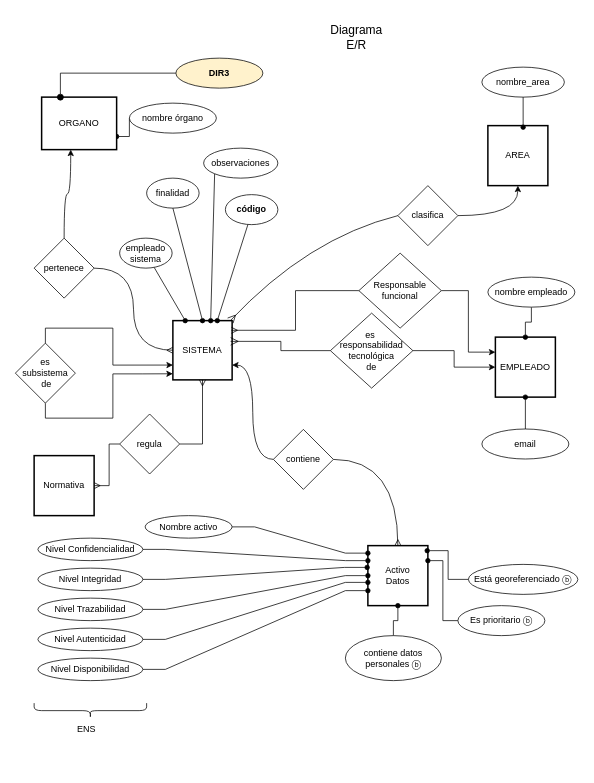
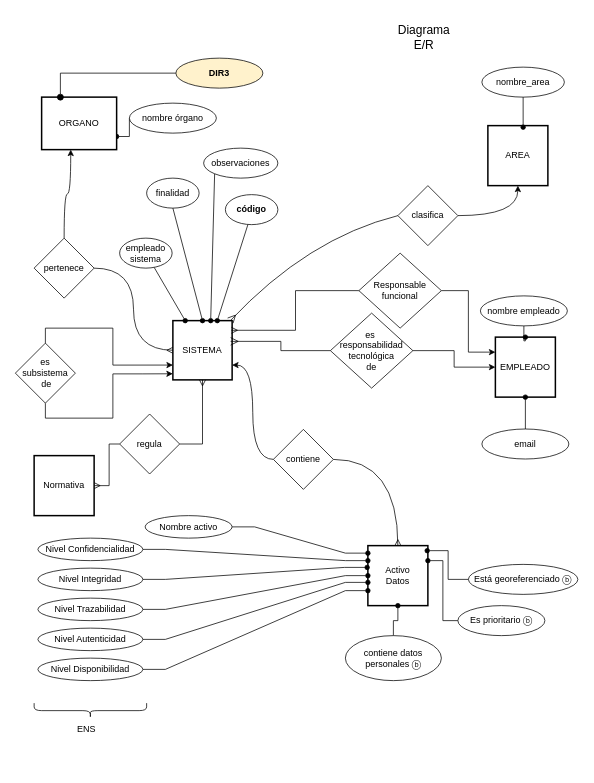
(357, 37) -> (424, 37)
(531, 292) -> (524, 311)
